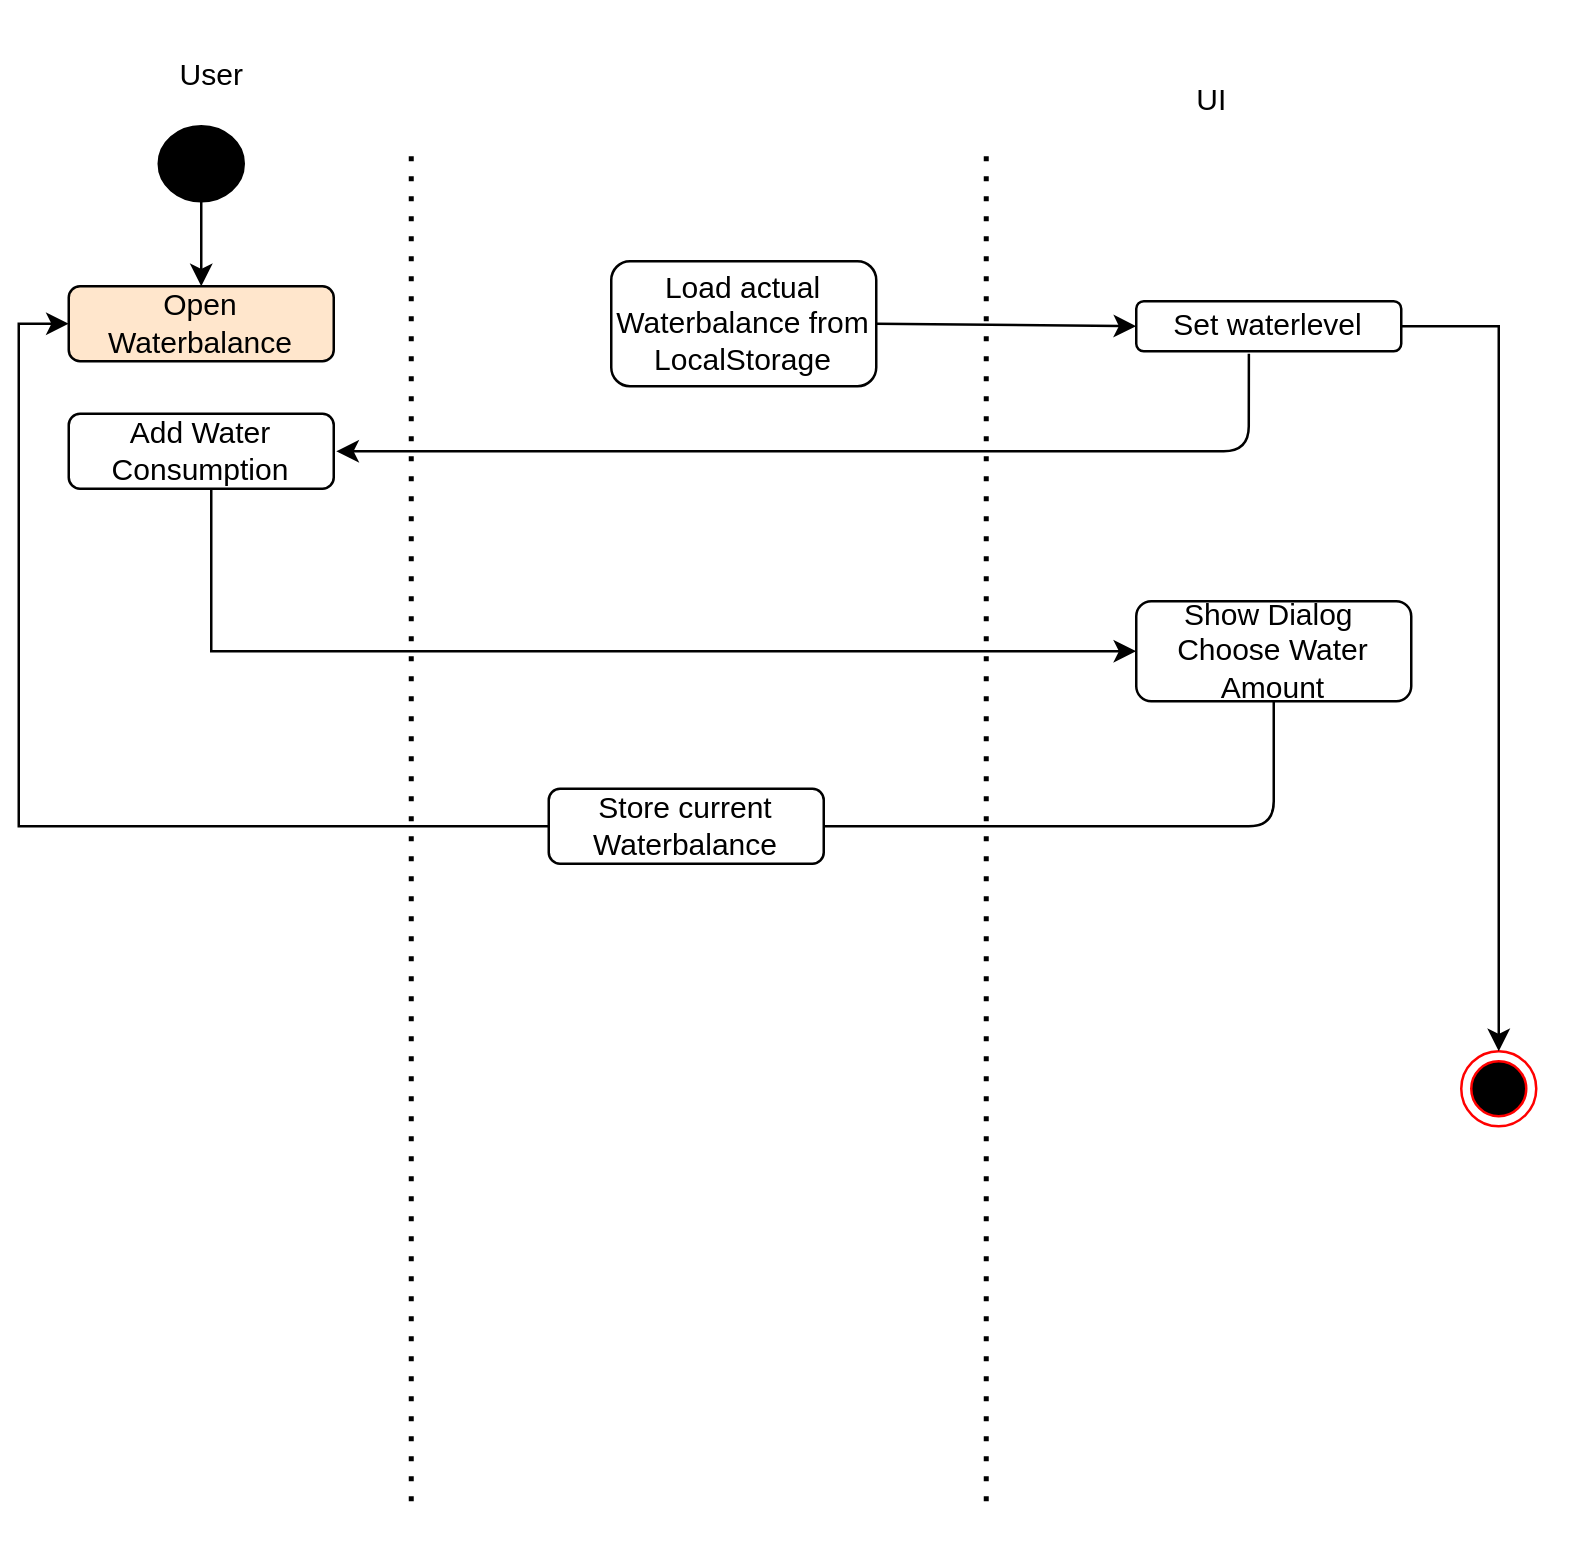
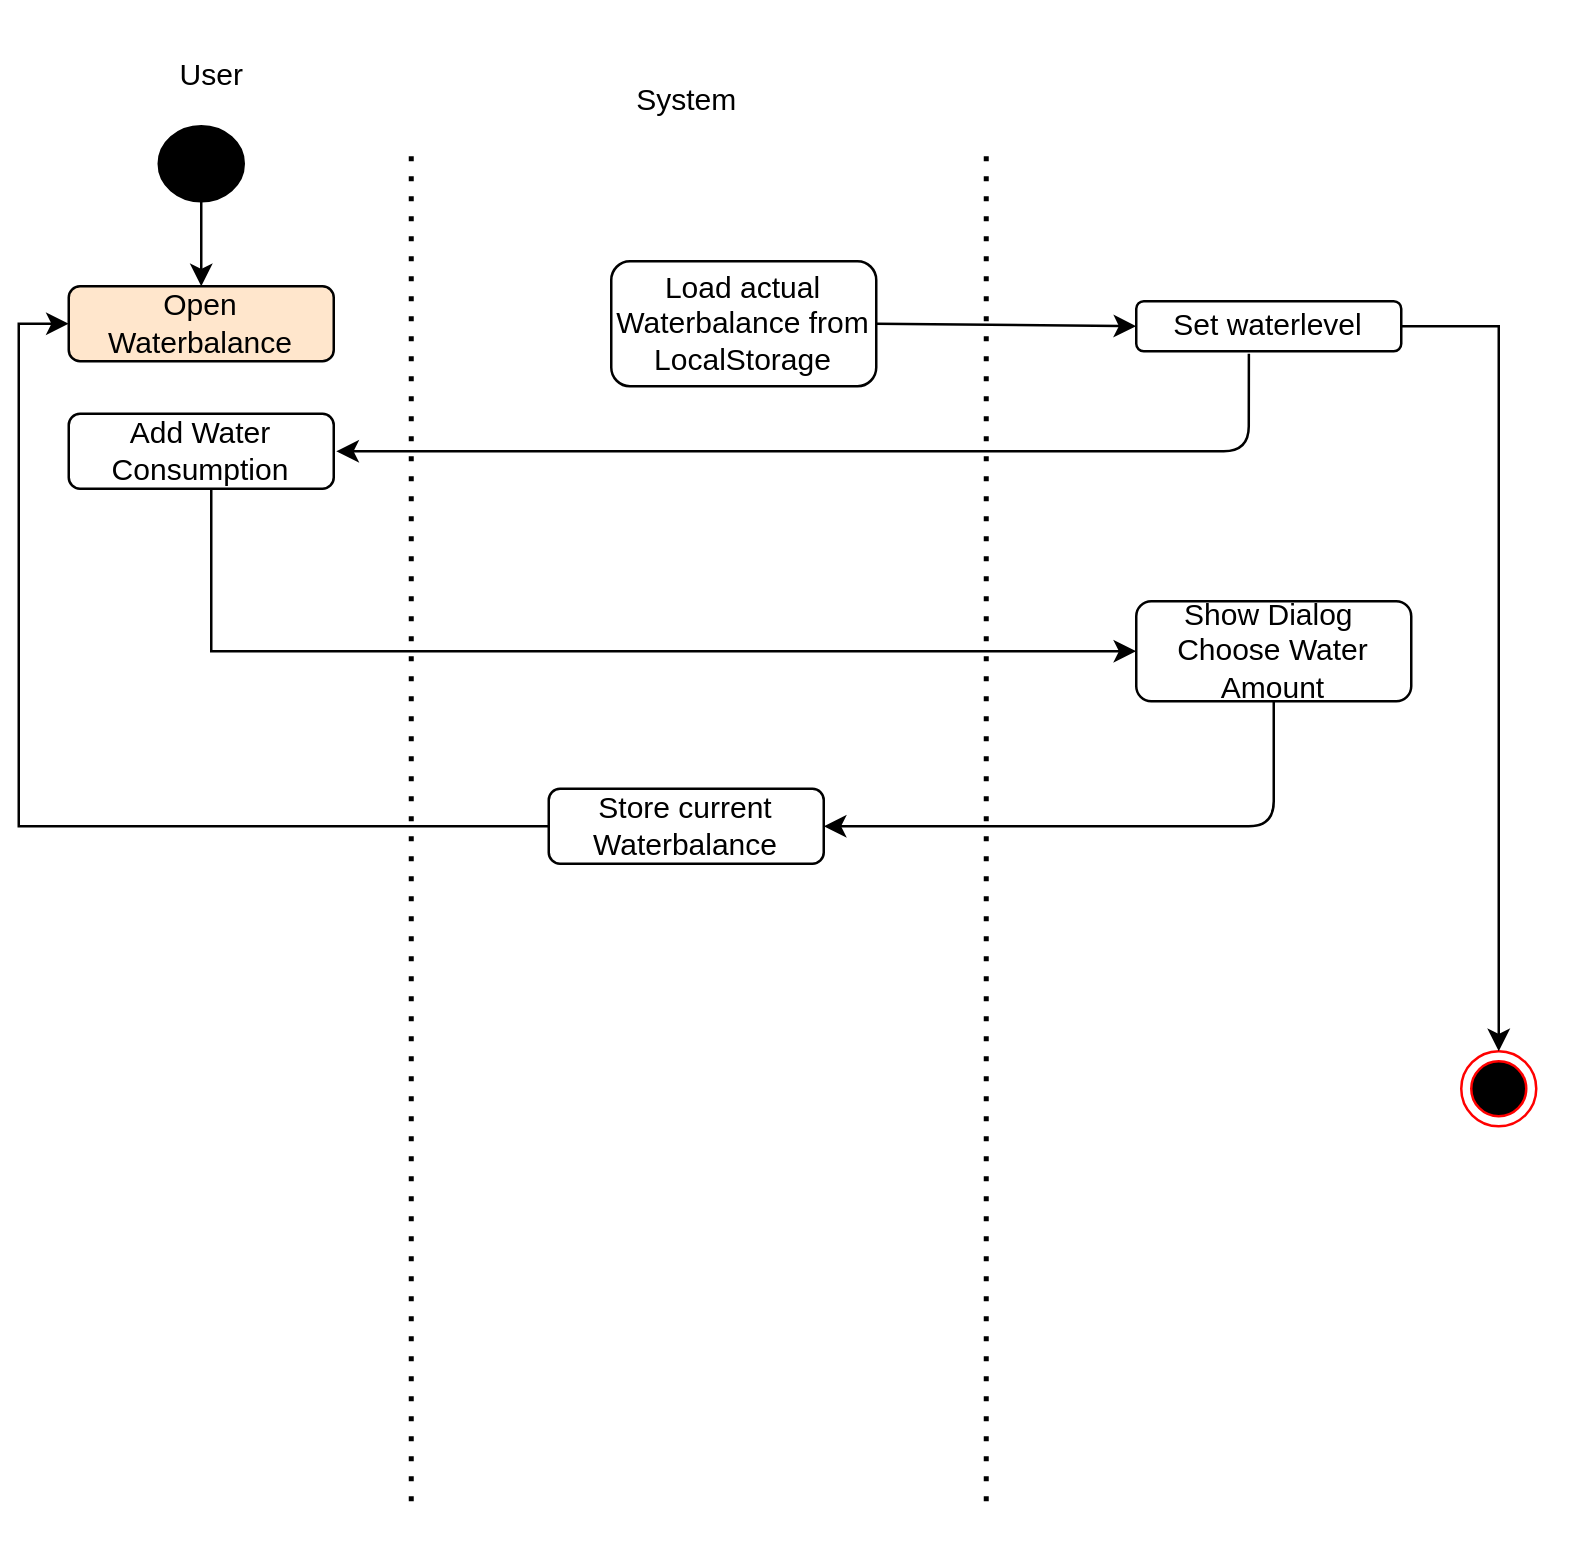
none -> (686, 101)
(1211, 101) -> none
(834, 826) -> (842, 826)
